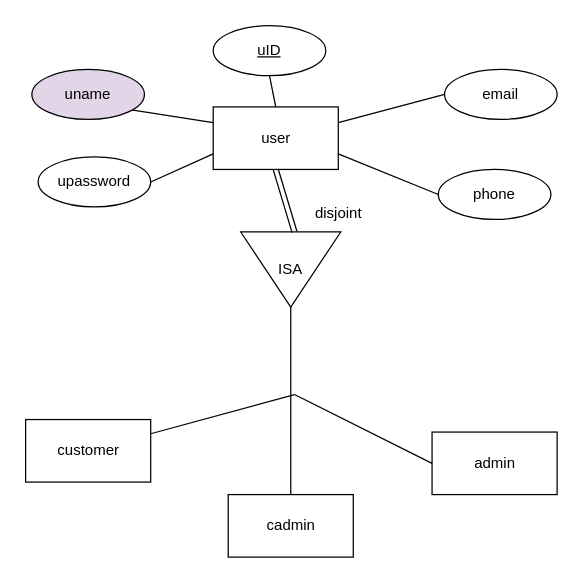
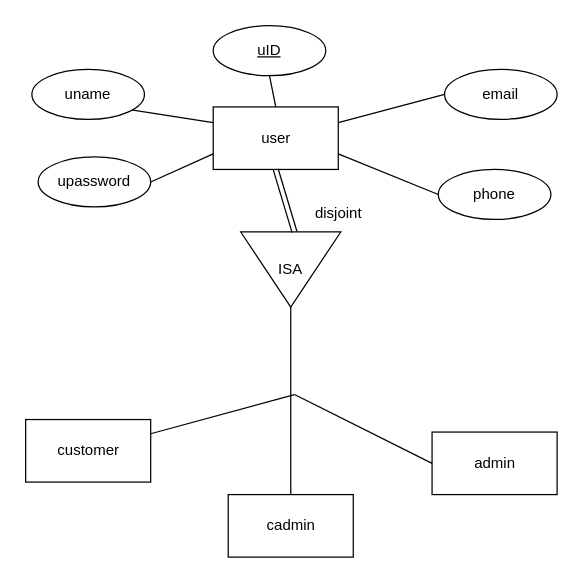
(88, 94) -> (88, 94)
